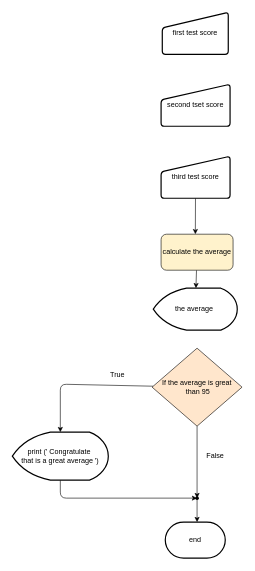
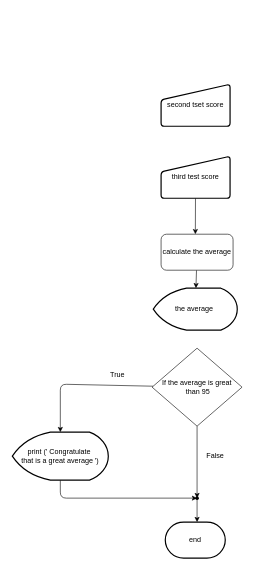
(195, 33) -> none
(197, 252) -> (197, 252)
(197, 387) -> (197, 387)
